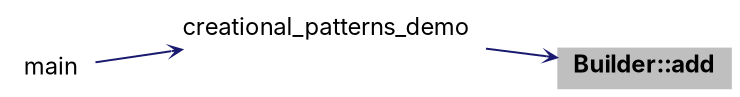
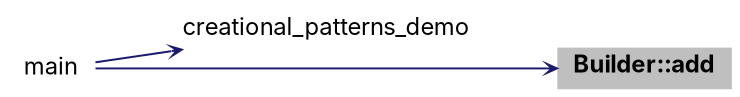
(516, 52) -> (321, 68)
